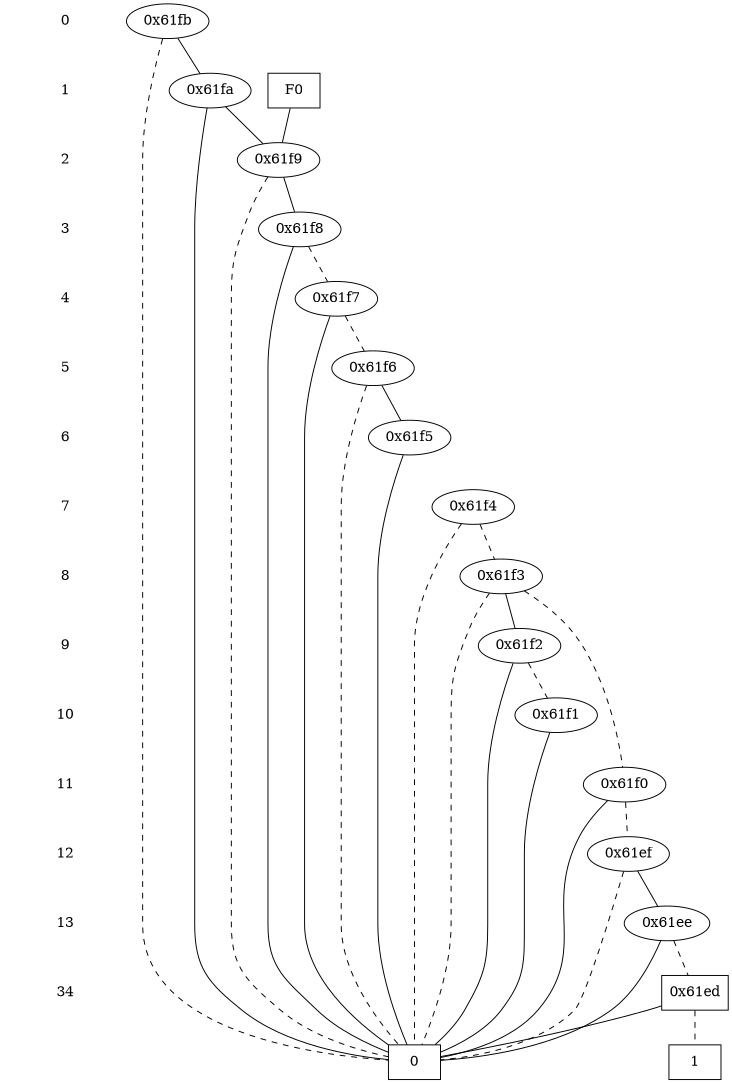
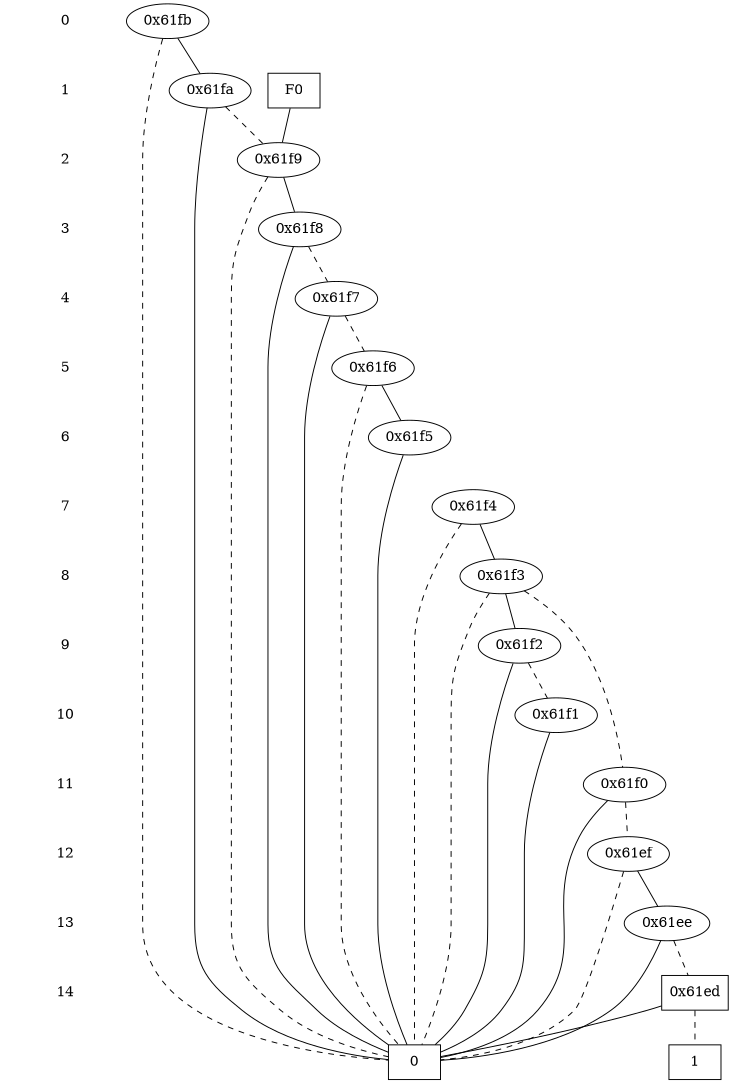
(244, 125) -> (244, 125)
(487, 542) -> (487, 542)
(66, 993) -> (66, 993)
